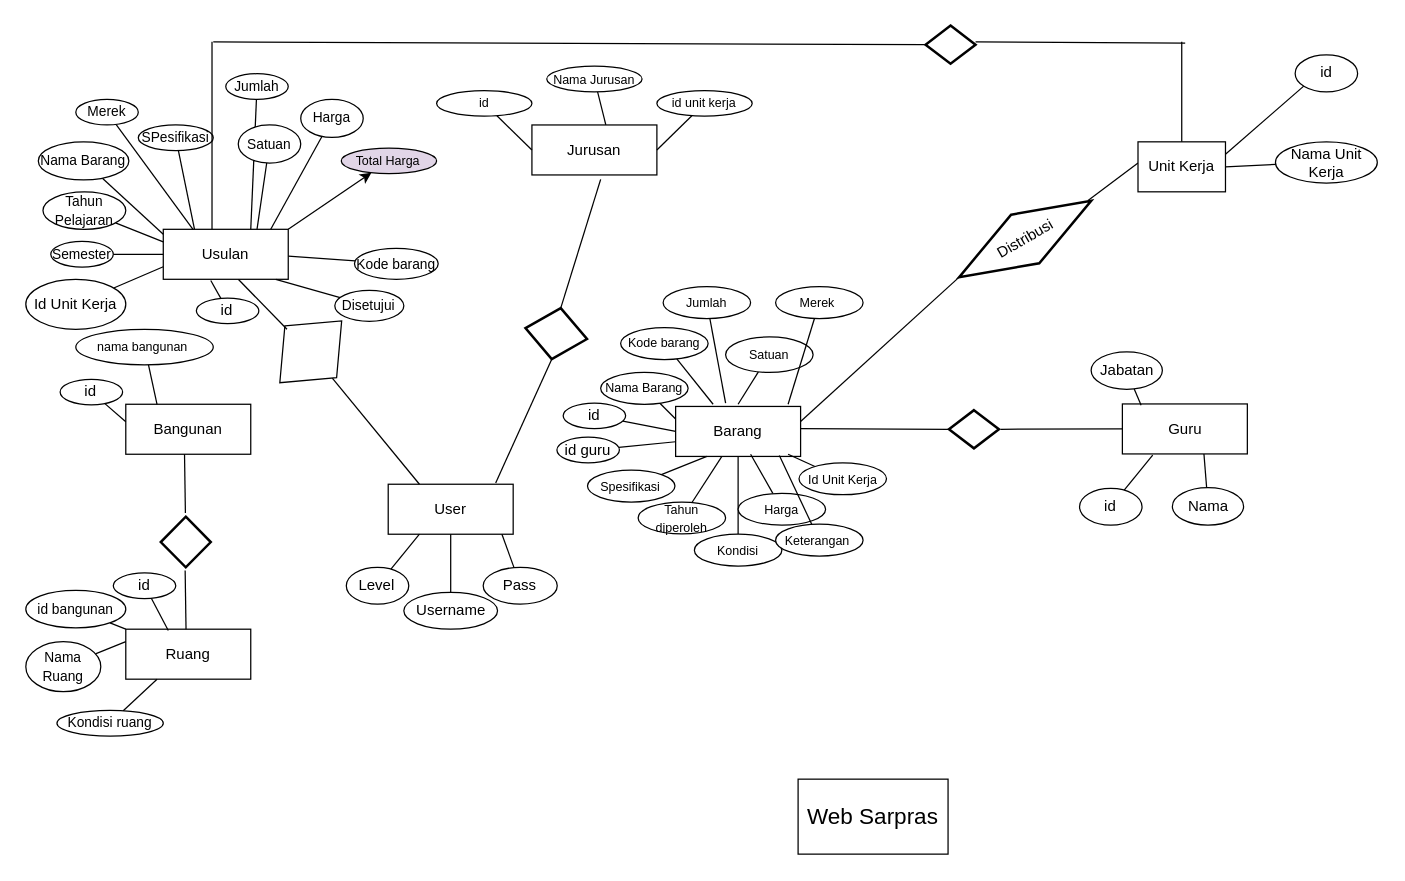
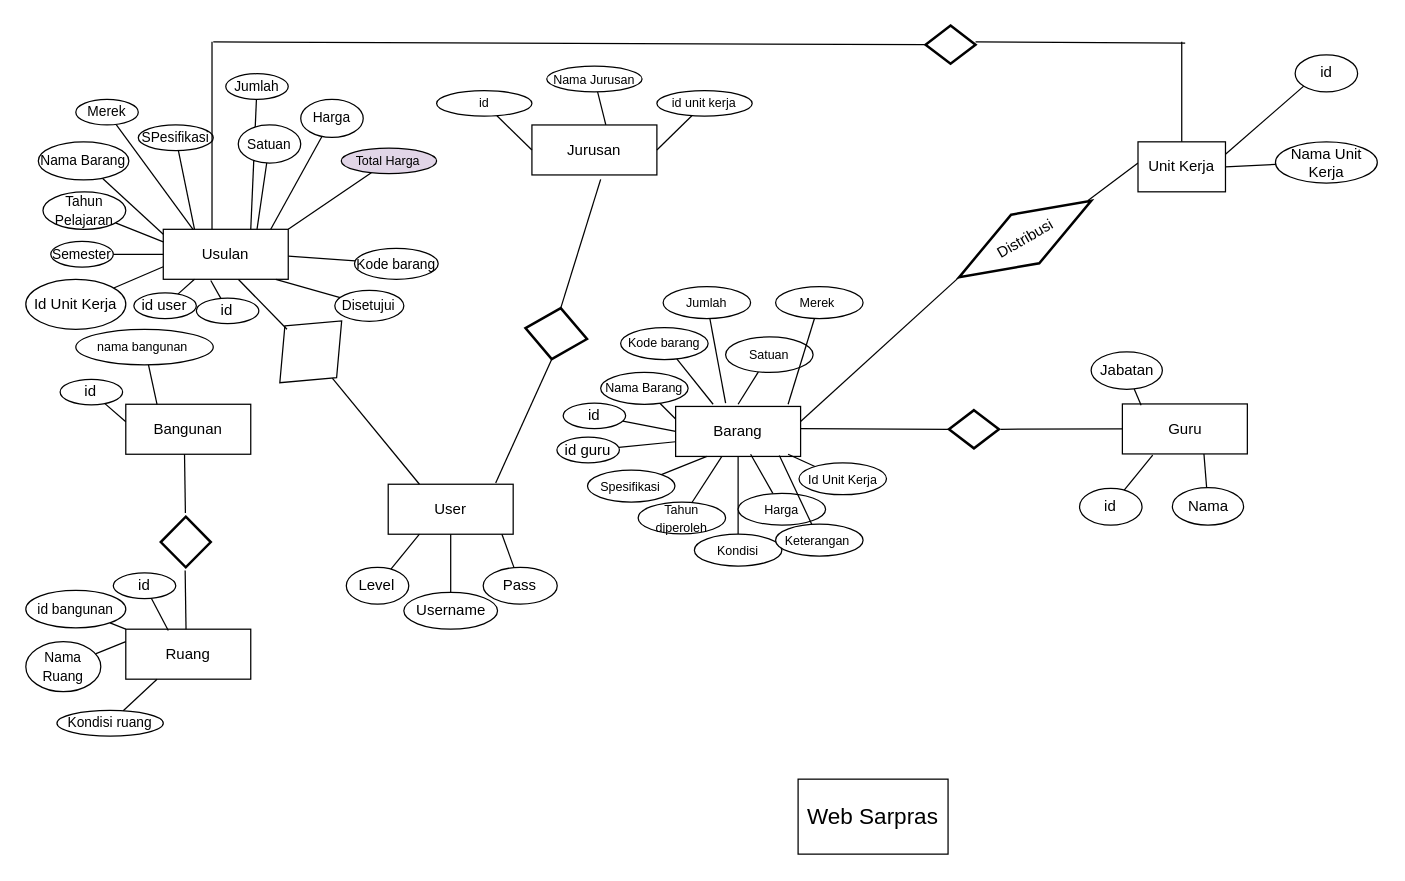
(363, 178) -> (366, 176)
none -> (186, 287)
none -> (165, 306)
